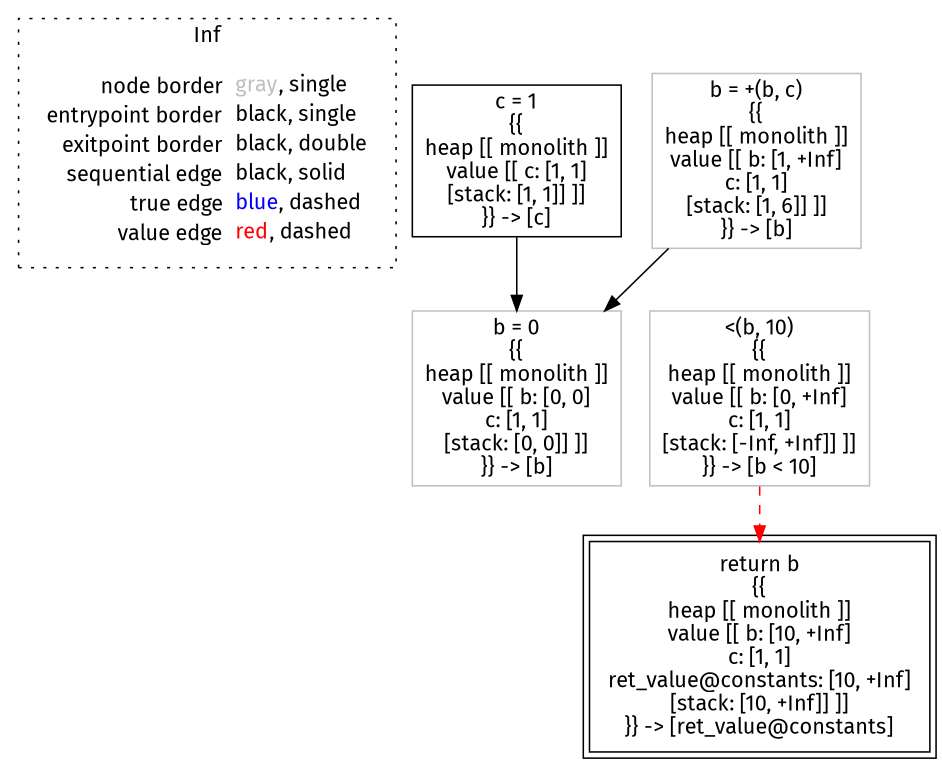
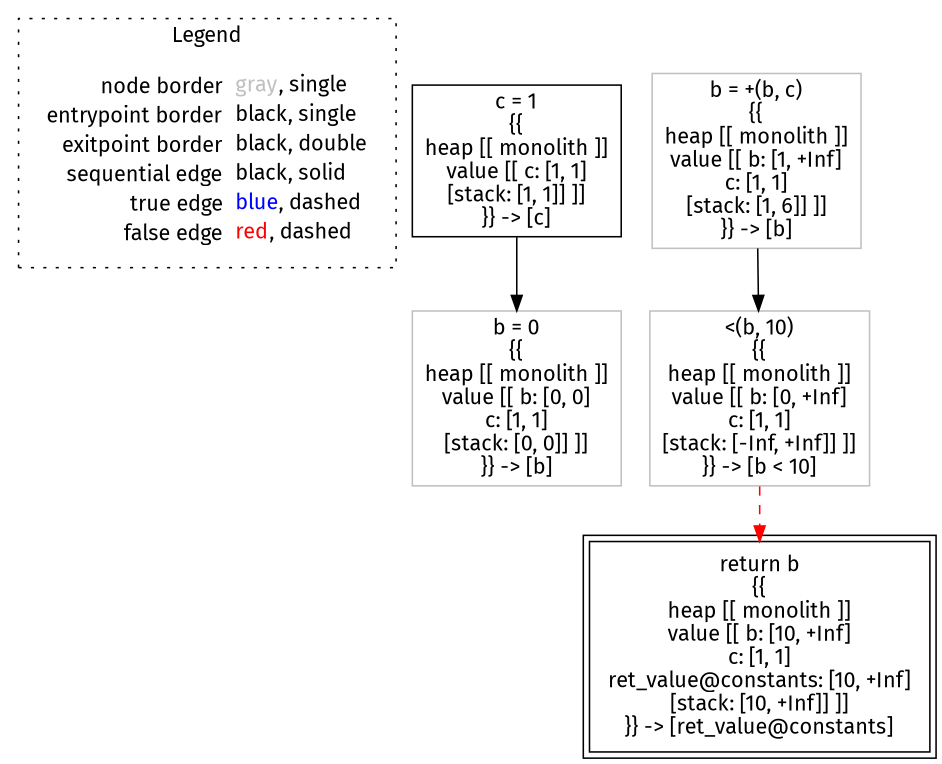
(207, 36) -> (207, 36)
(173, 234) -> (176, 234)
(642, 274) -> (758, 272)
